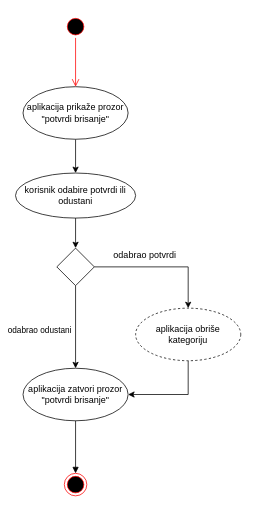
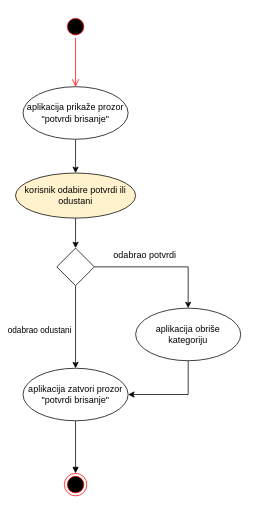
(75, 195) -> (75, 195)
(188, 334) -> (188, 334)
